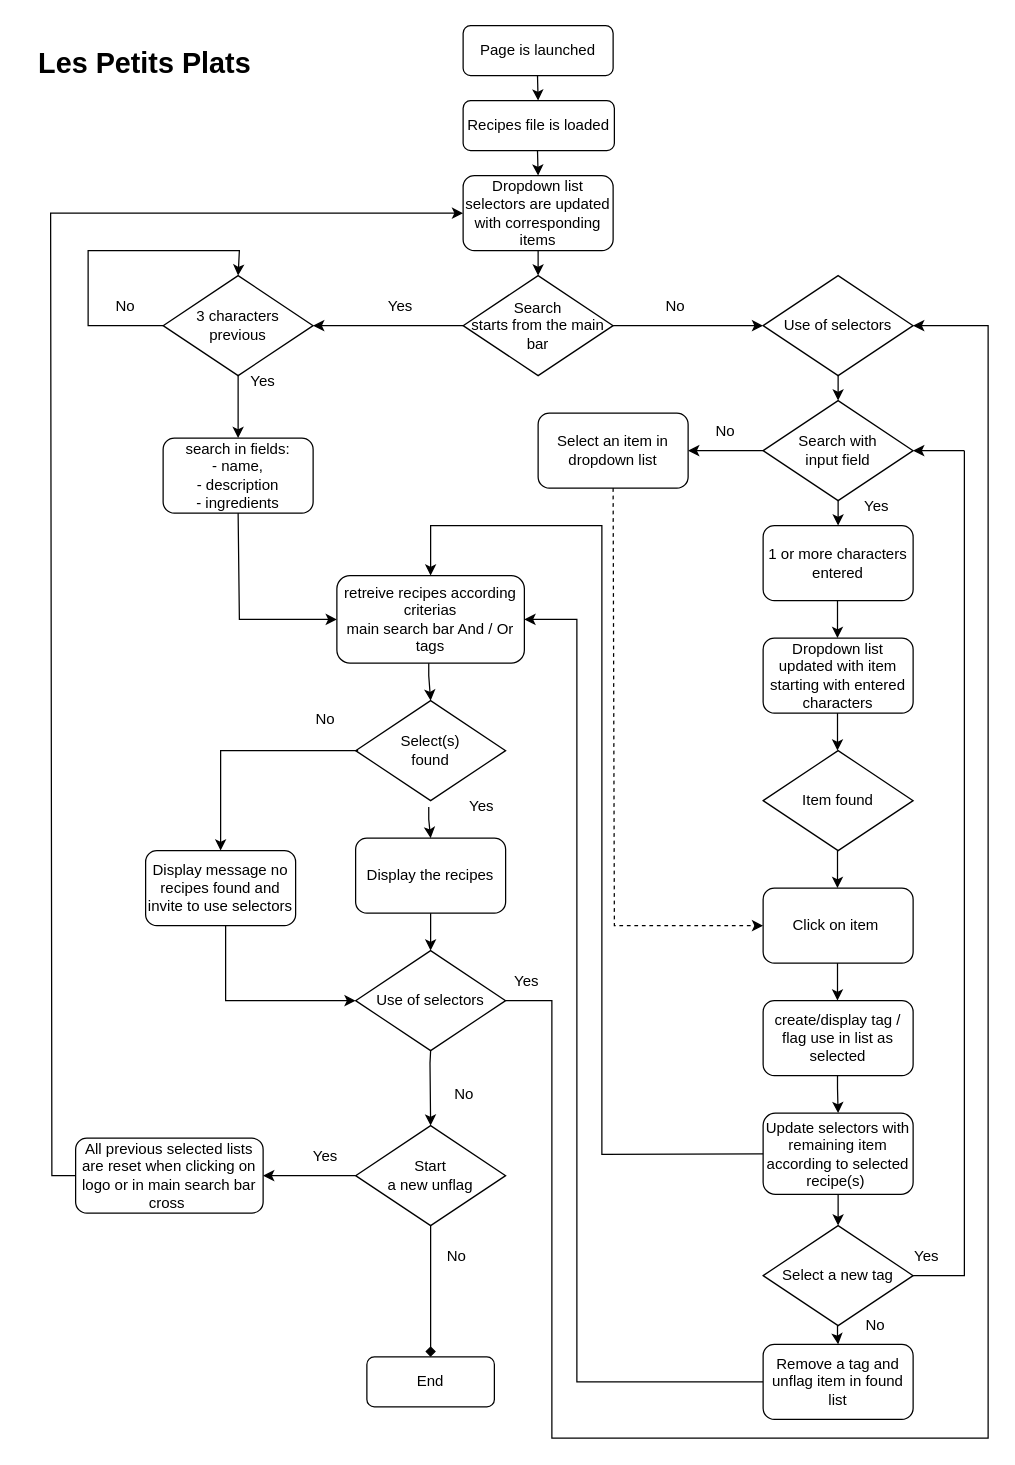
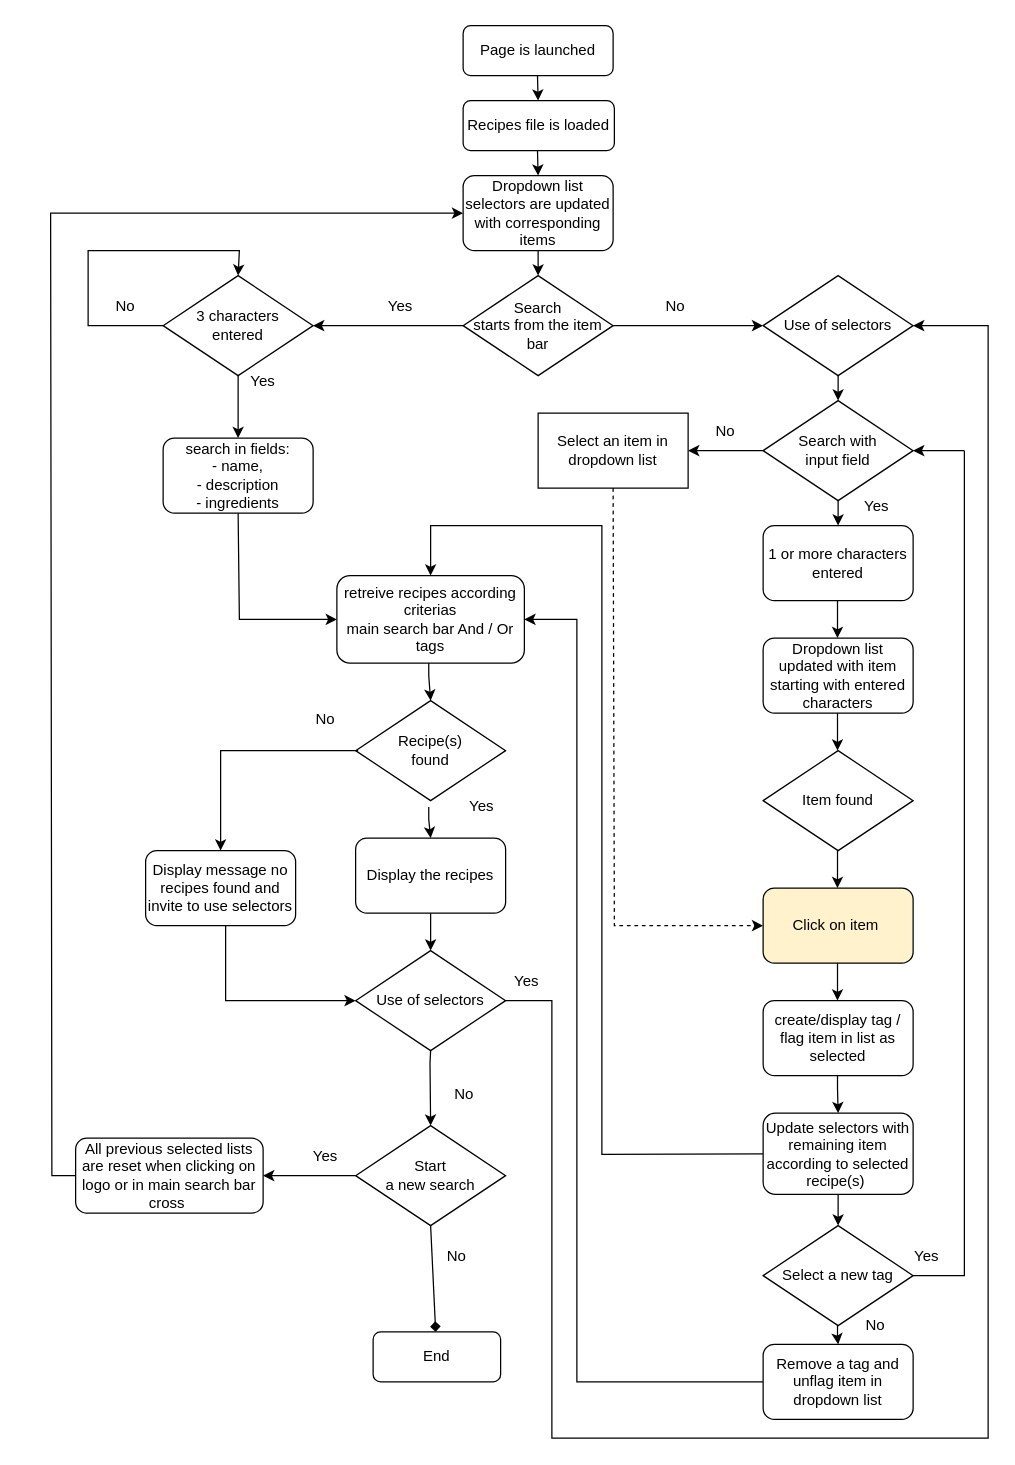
(144, 63) -> none
(238, 326) -> (238, 326)
(538, 326) -> (538, 326)
(613, 451) -> (613, 451)
(431, 751) -> (431, 751)
(838, 926) -> (838, 926)
(838, 1038) -> (838, 1038)
(431, 1176) -> (431, 1176)
(431, 1382) -> (437, 1357)
(838, 1382) -> (838, 1382)
